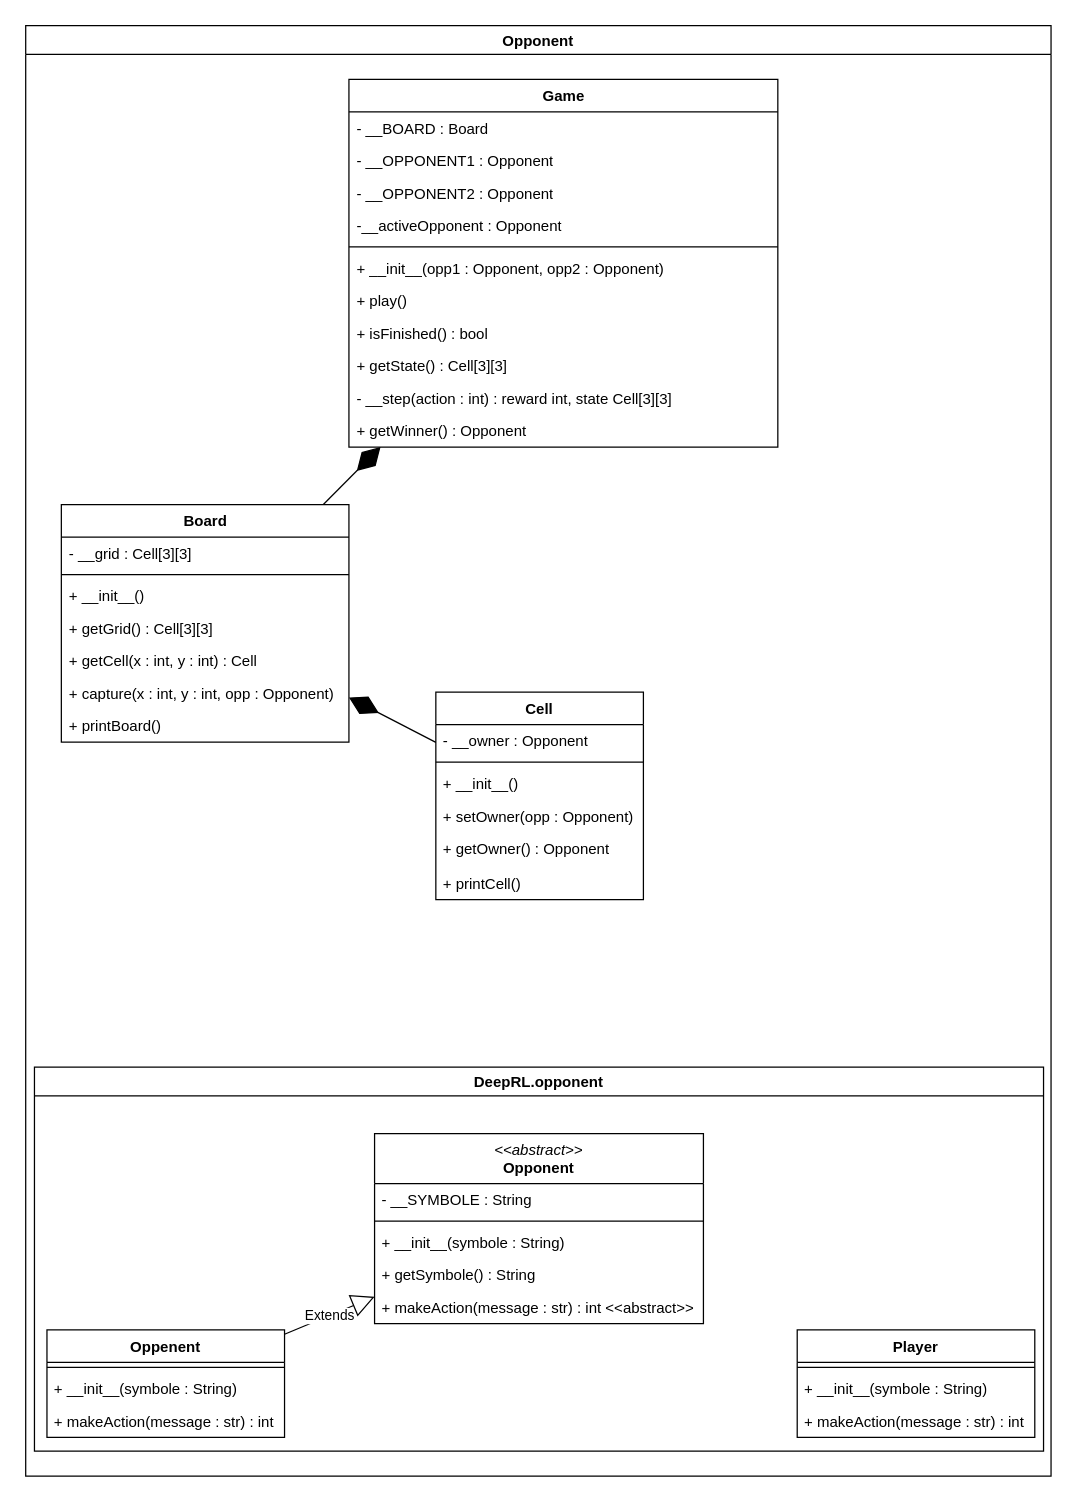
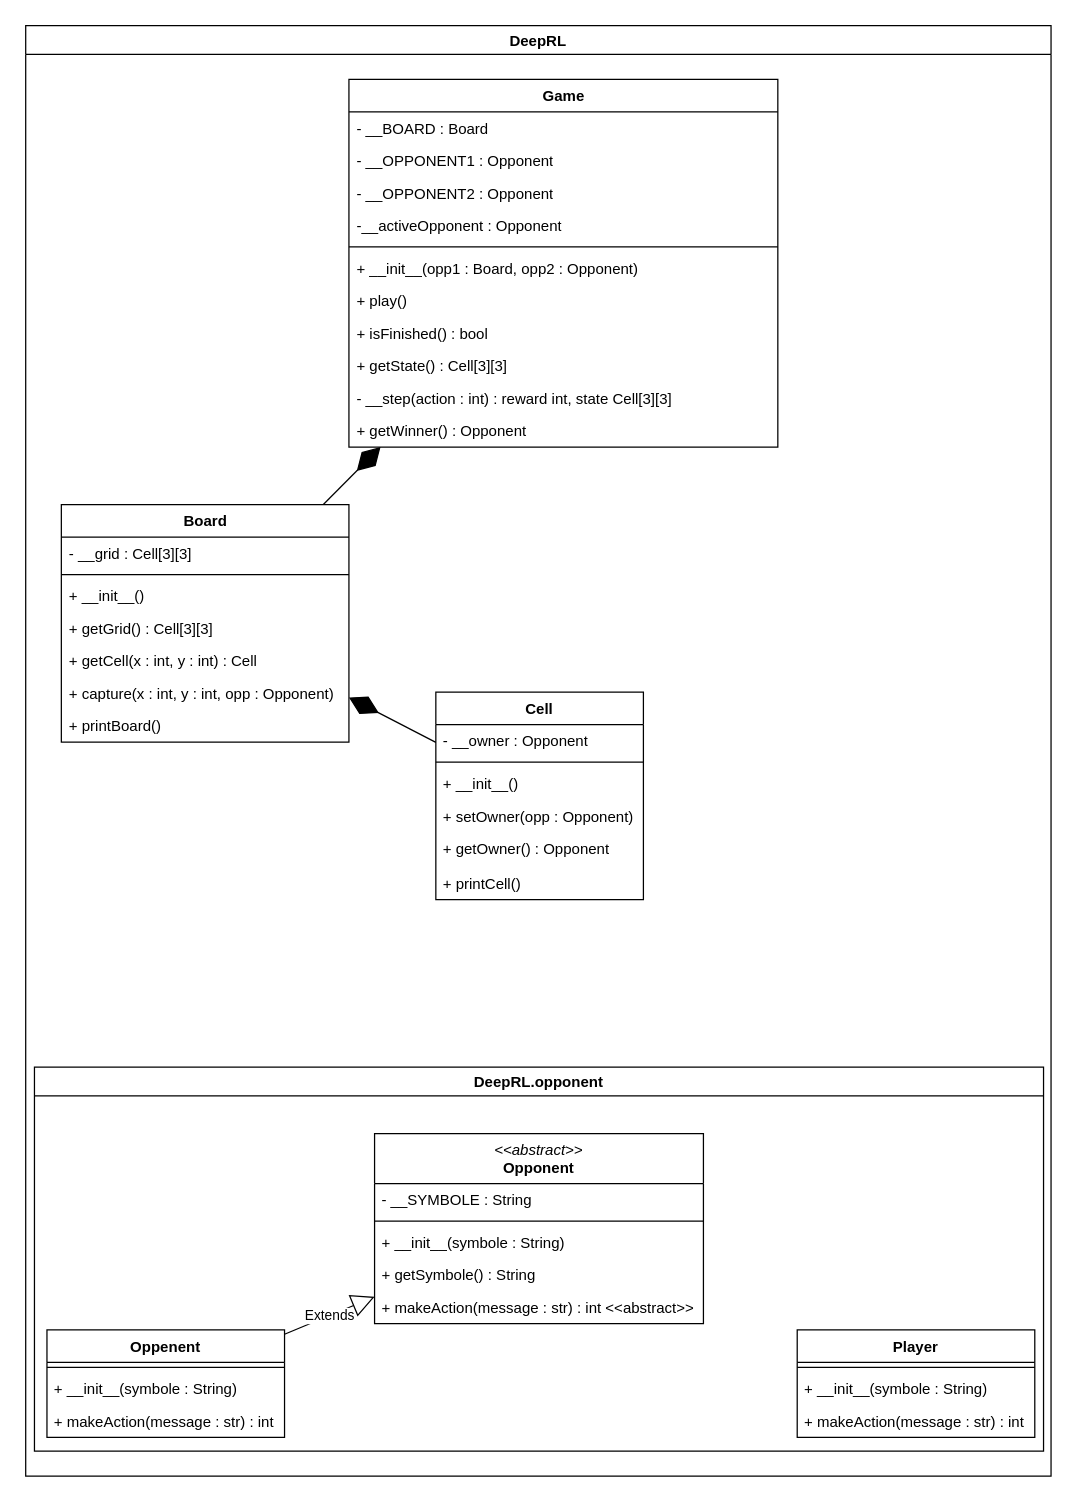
(538, 41) -> (538, 41)
(520, 270) -> (508, 270)
